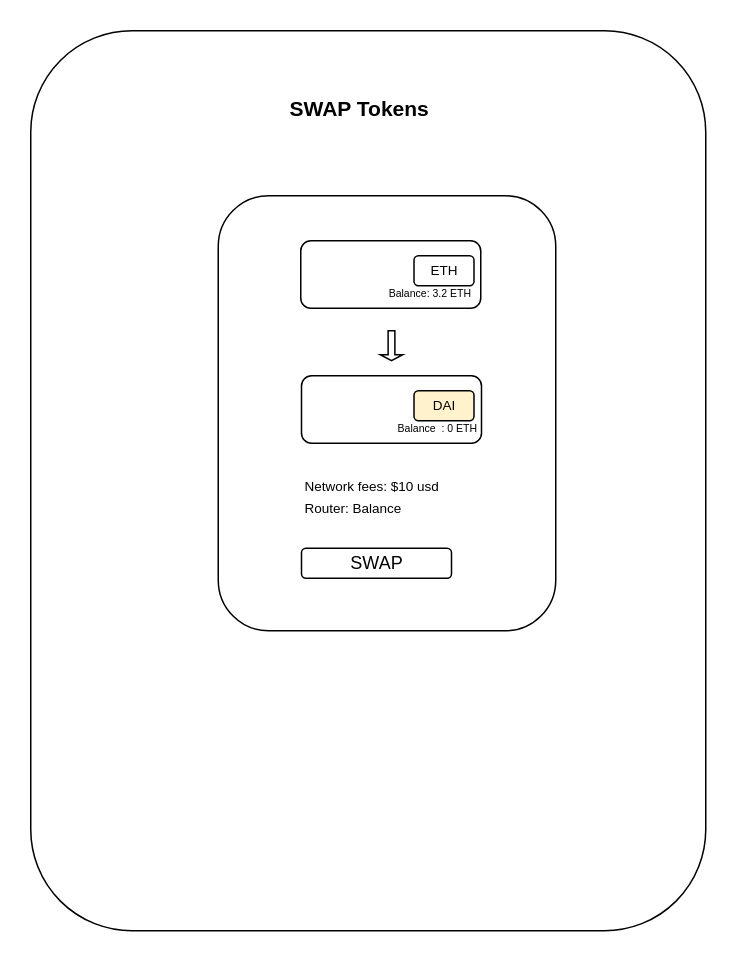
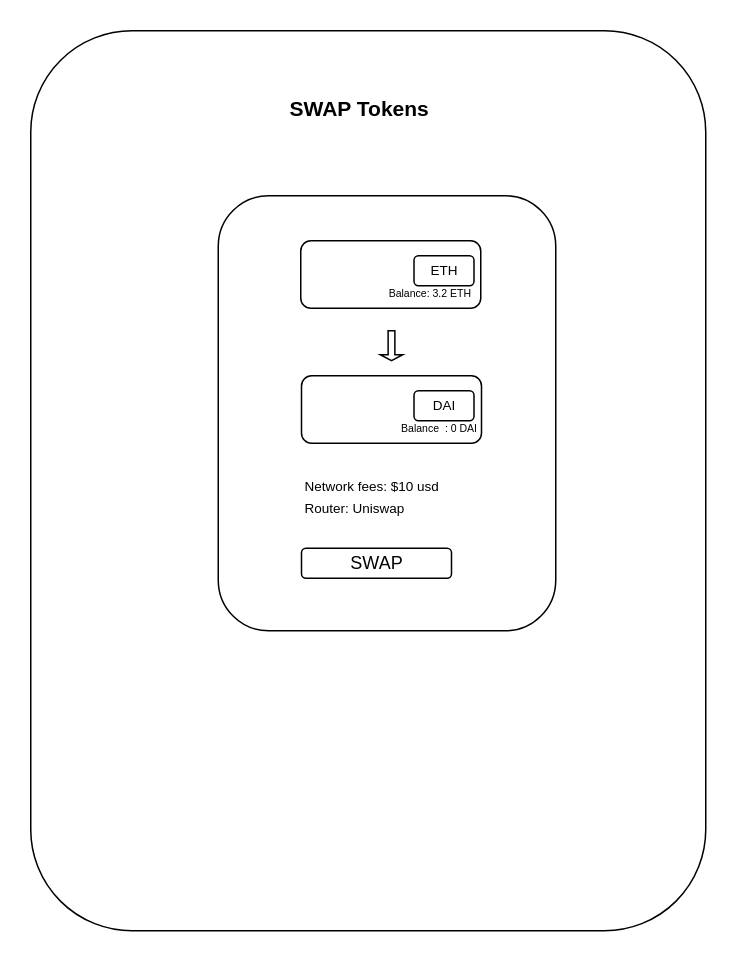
(444, 406) -> (444, 406)
(426, 428) -> (426, 428)
(394, 496) -> (394, 496)
